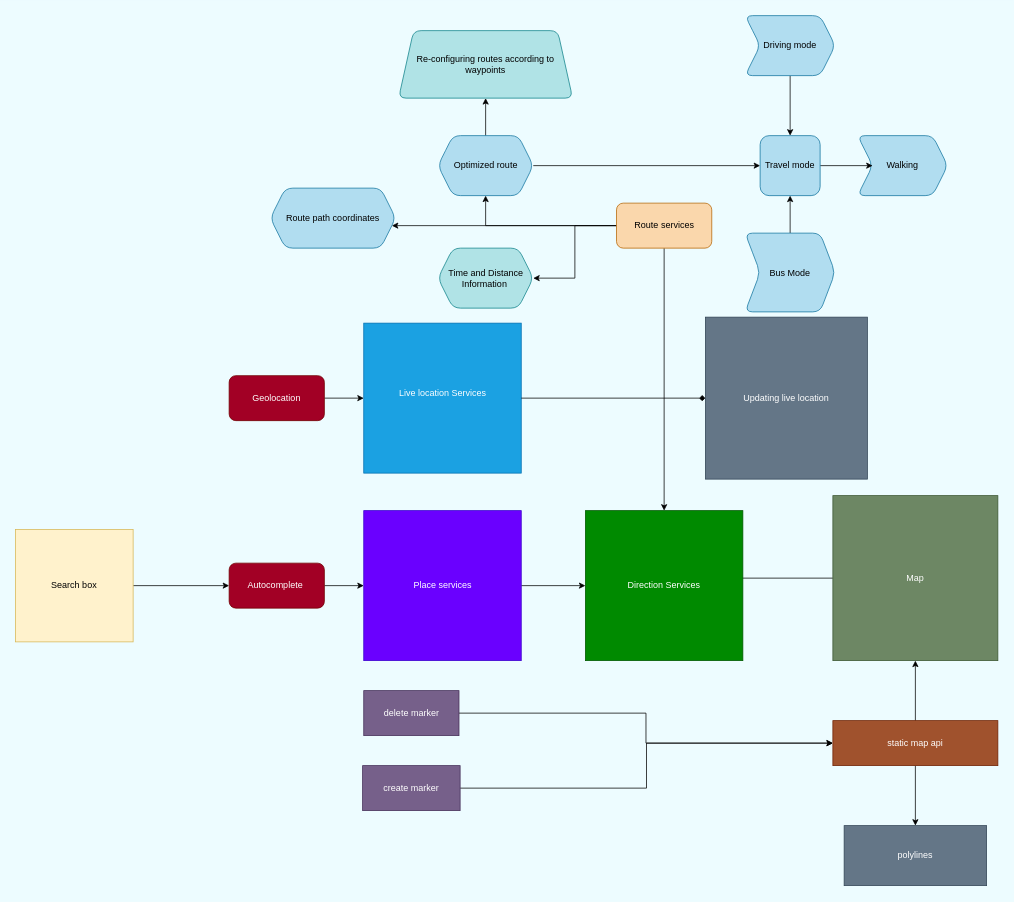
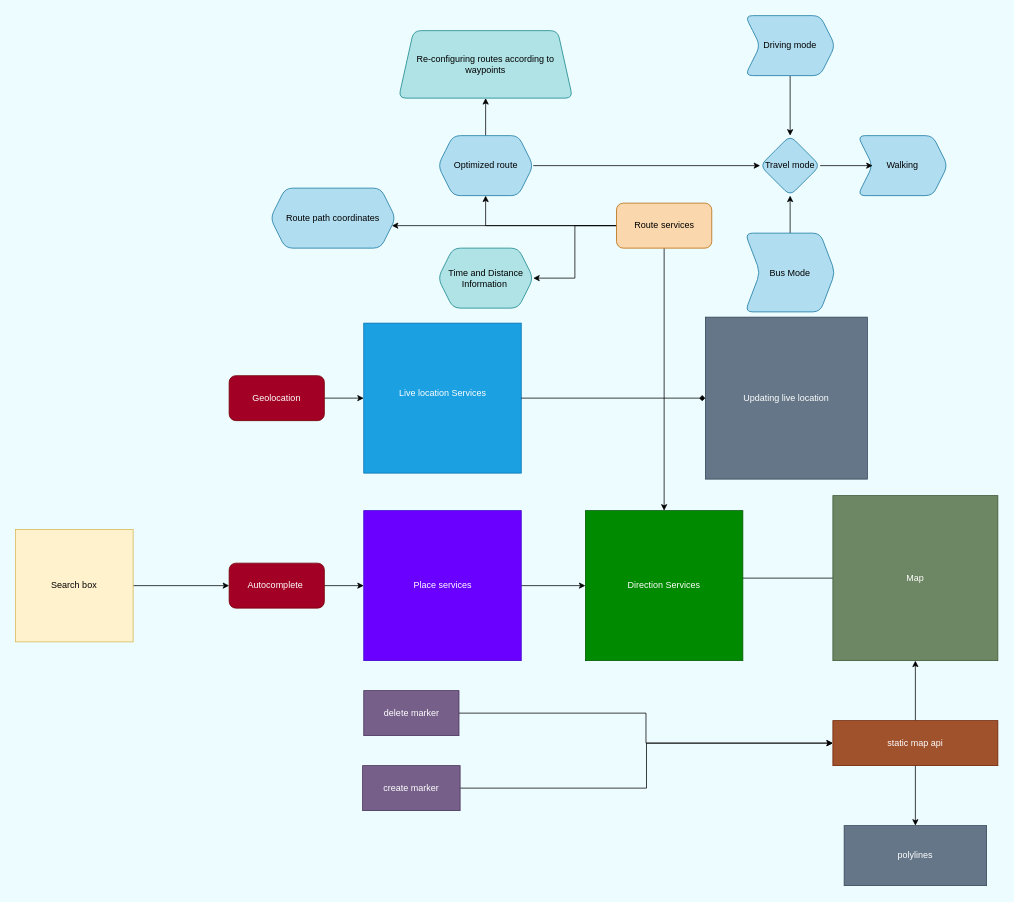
(790, 165) -> (790, 165)
